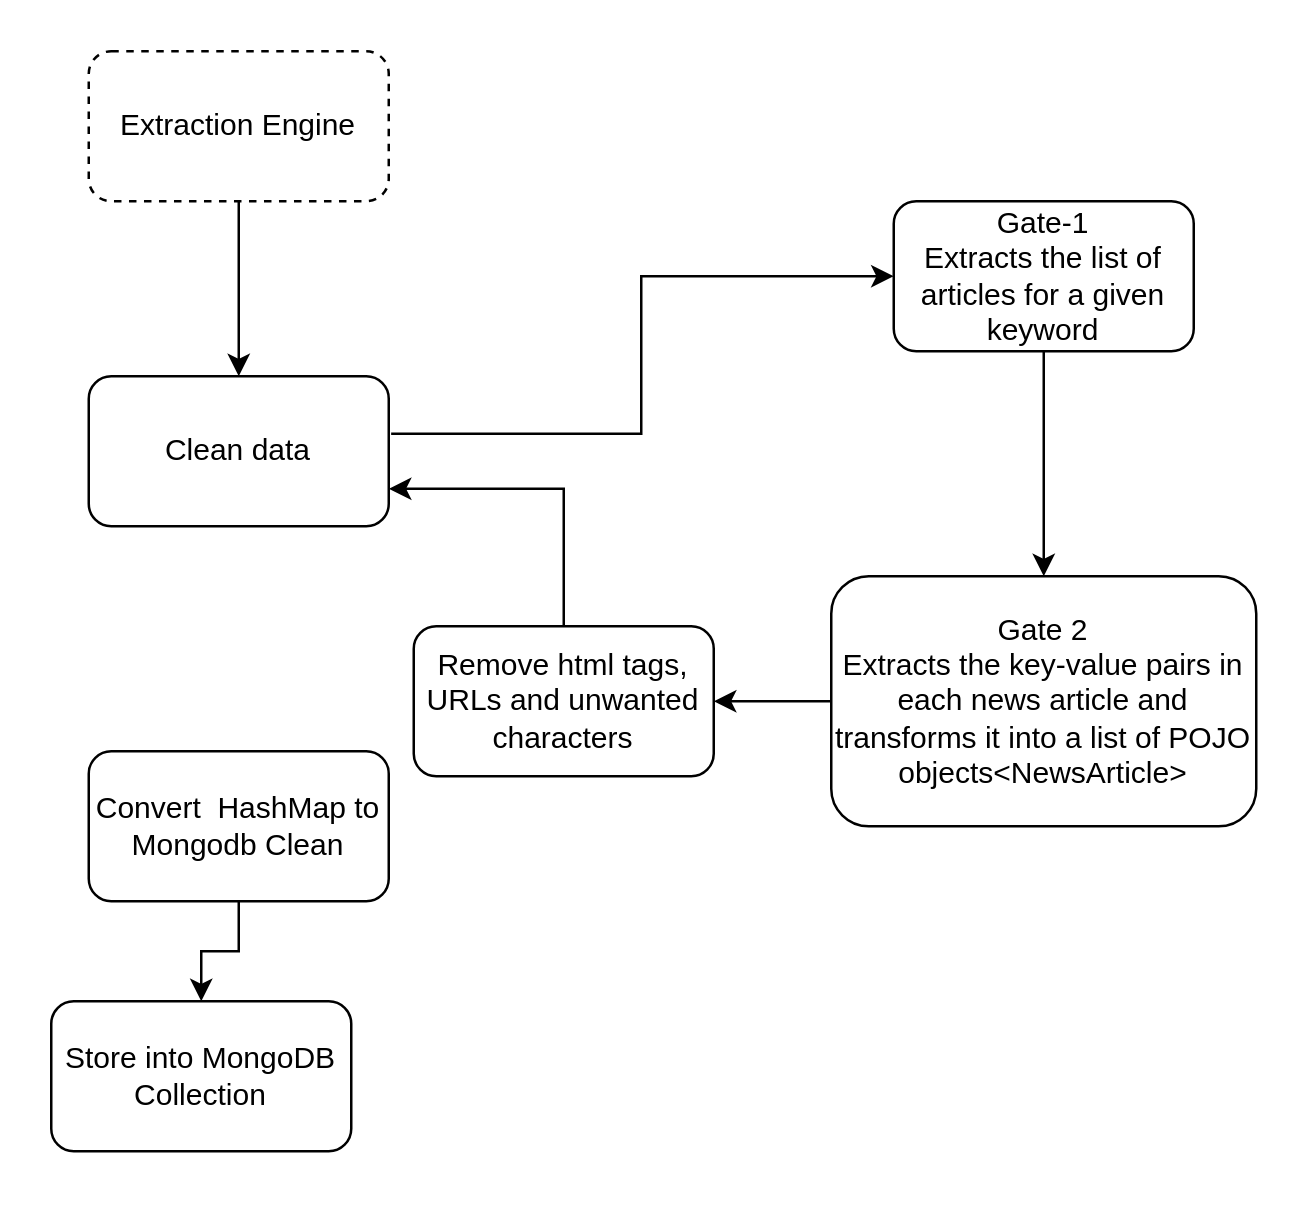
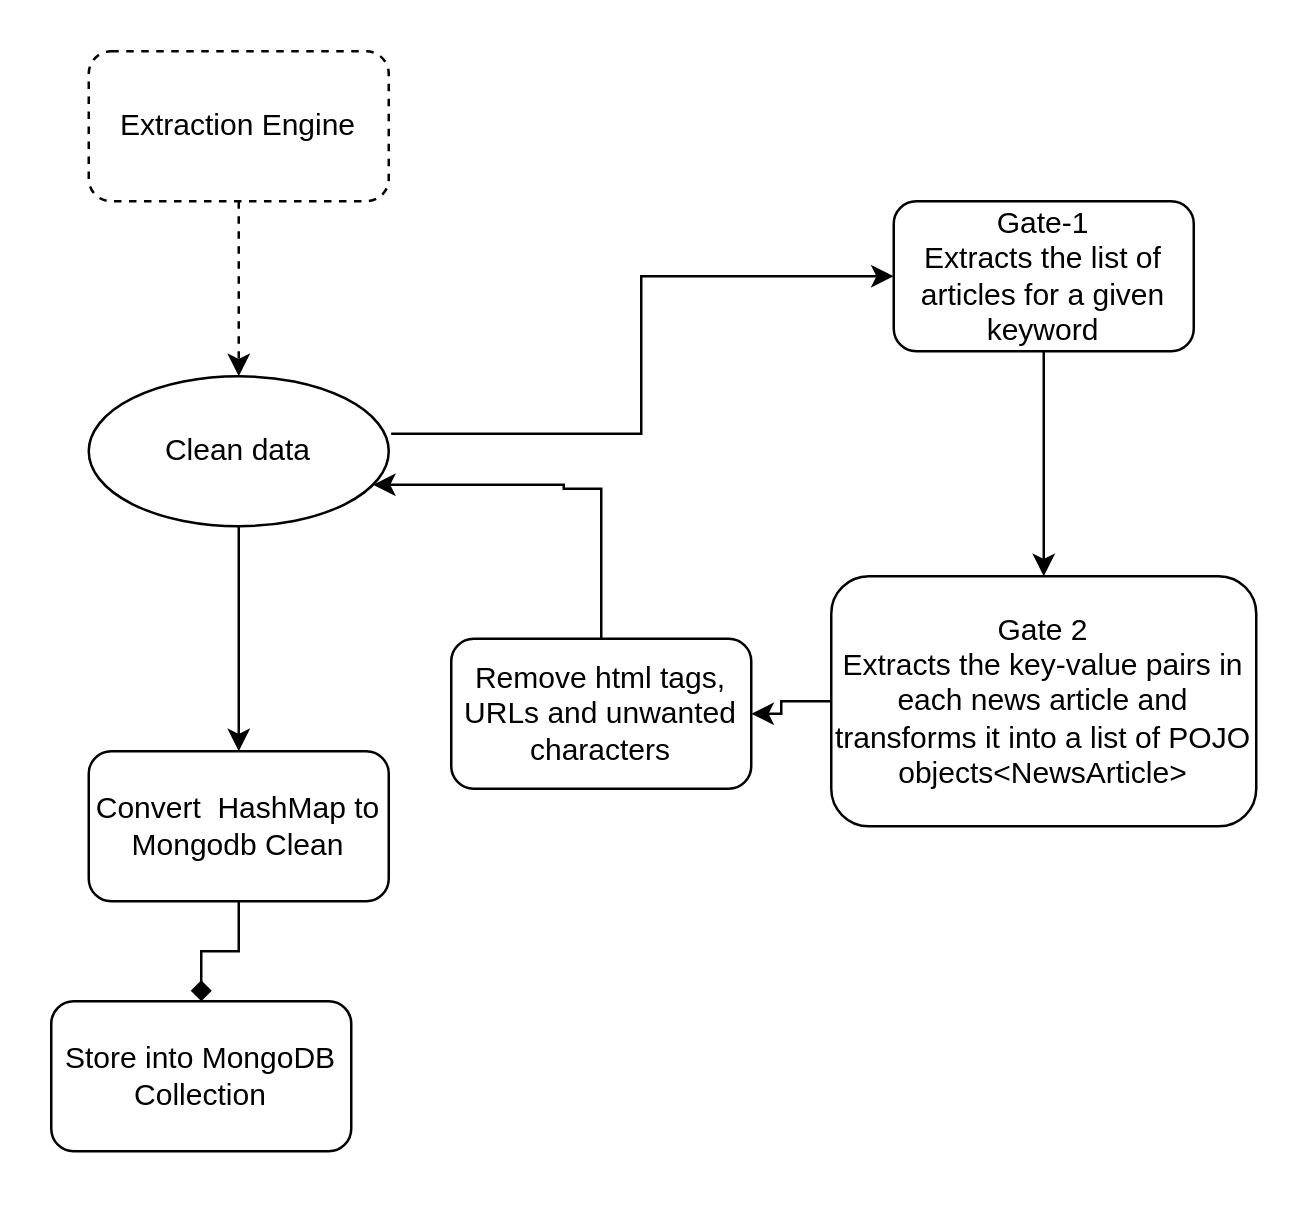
(239, 277) -> (239, 277)
(239, 451) -> (239, 451)
none -> (239, 630)
(564, 701) -> (601, 714)
(201, 982) -> (201, 981)
